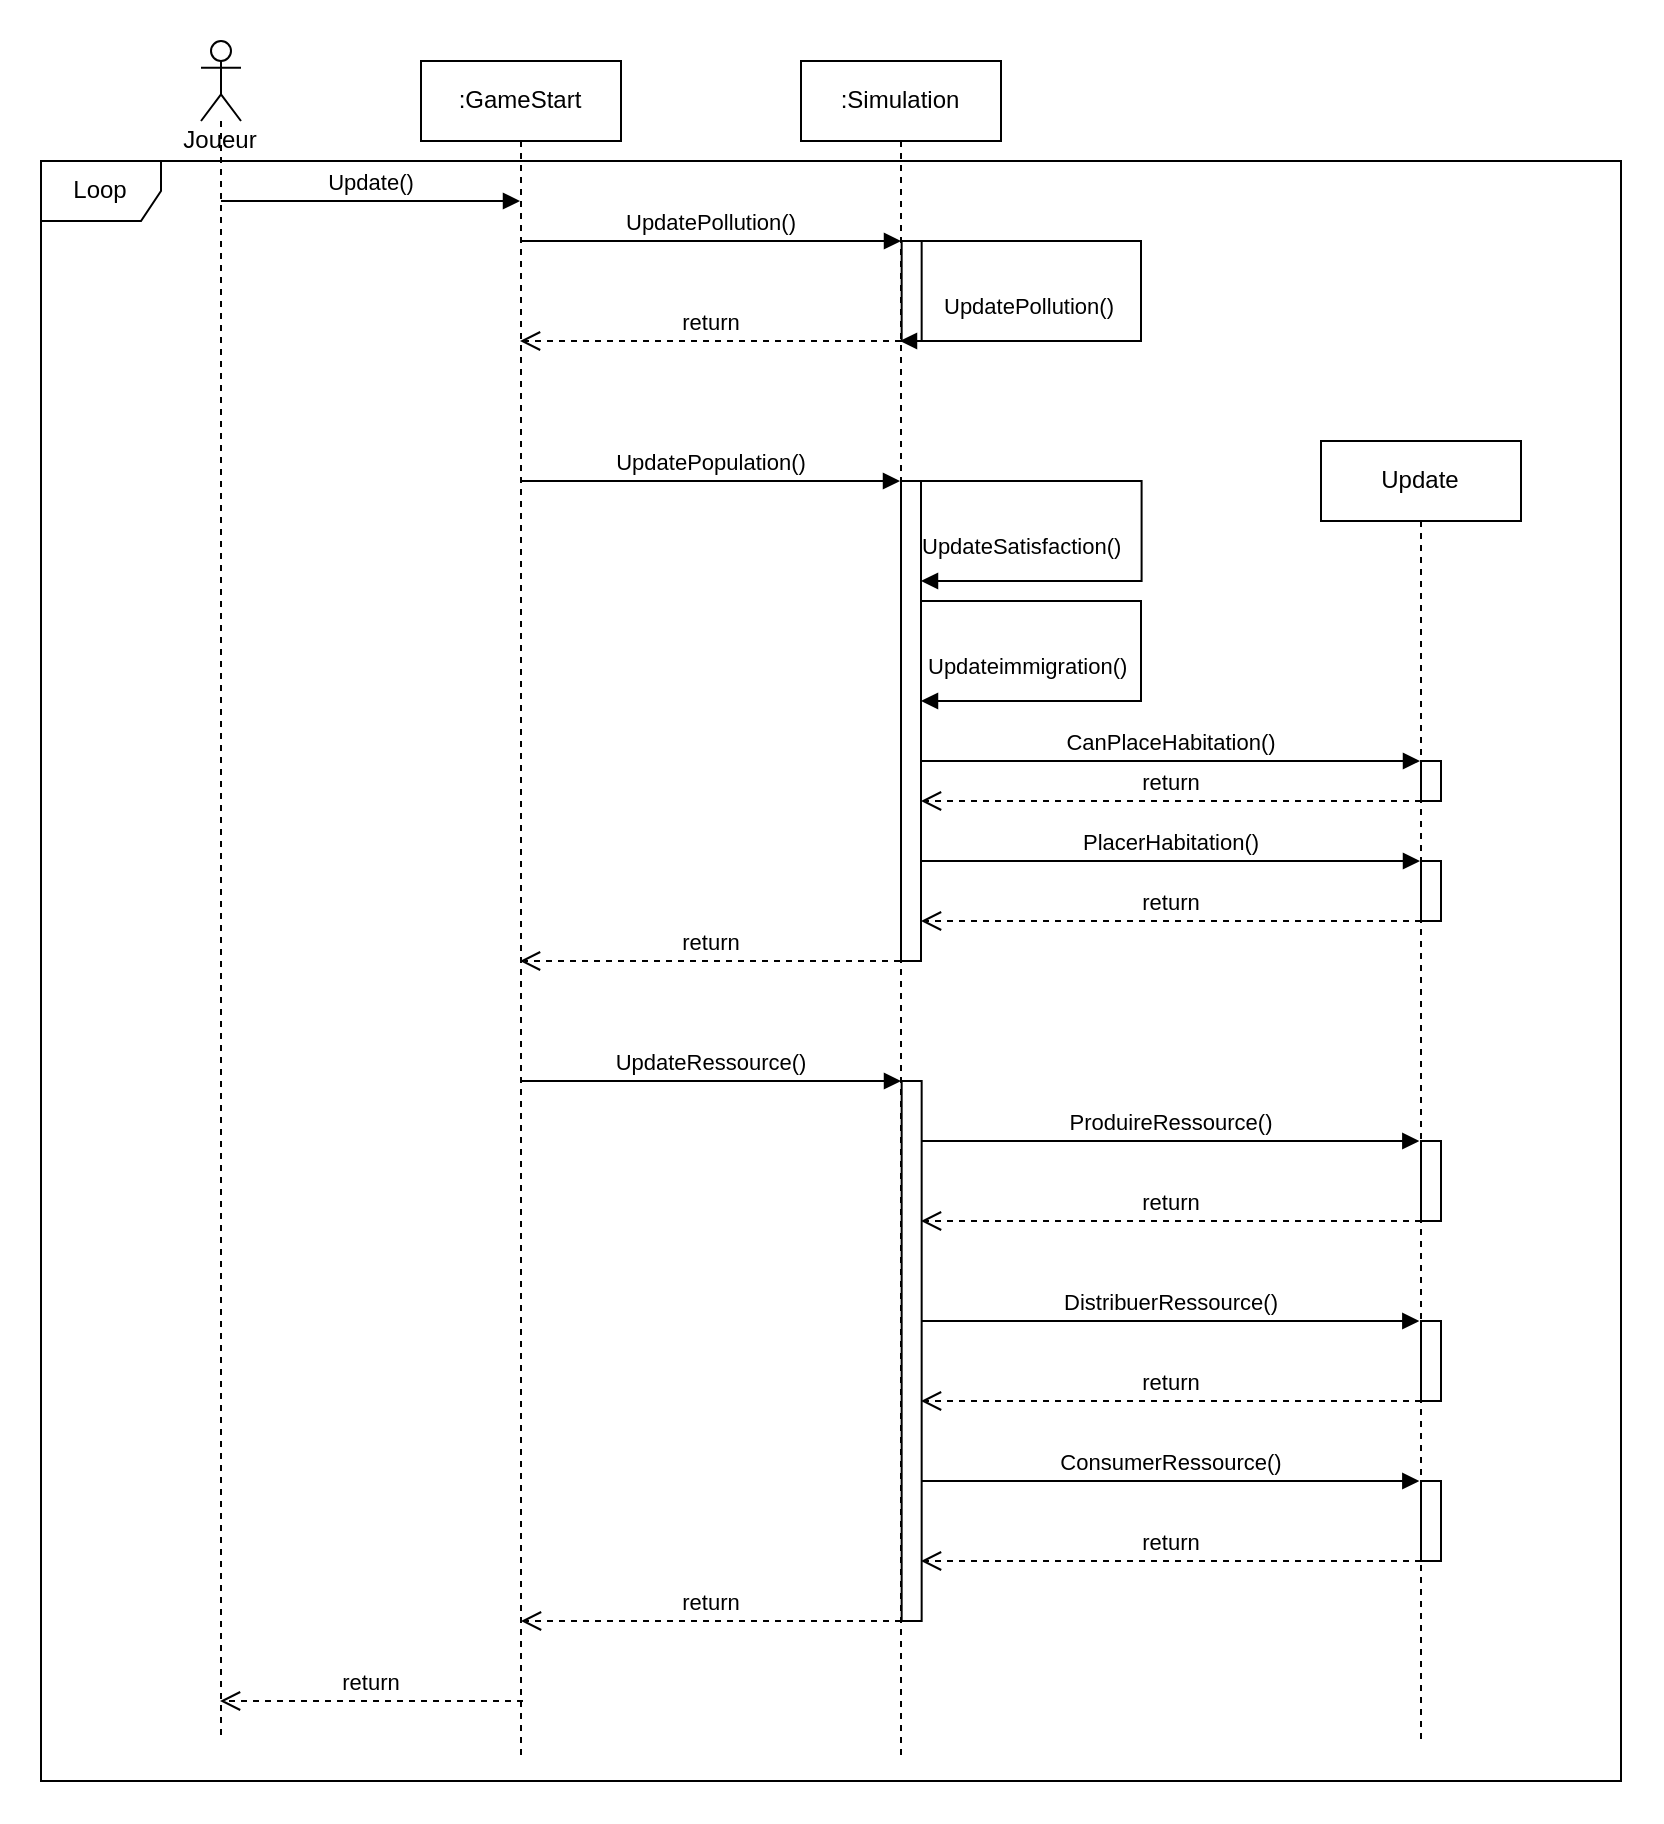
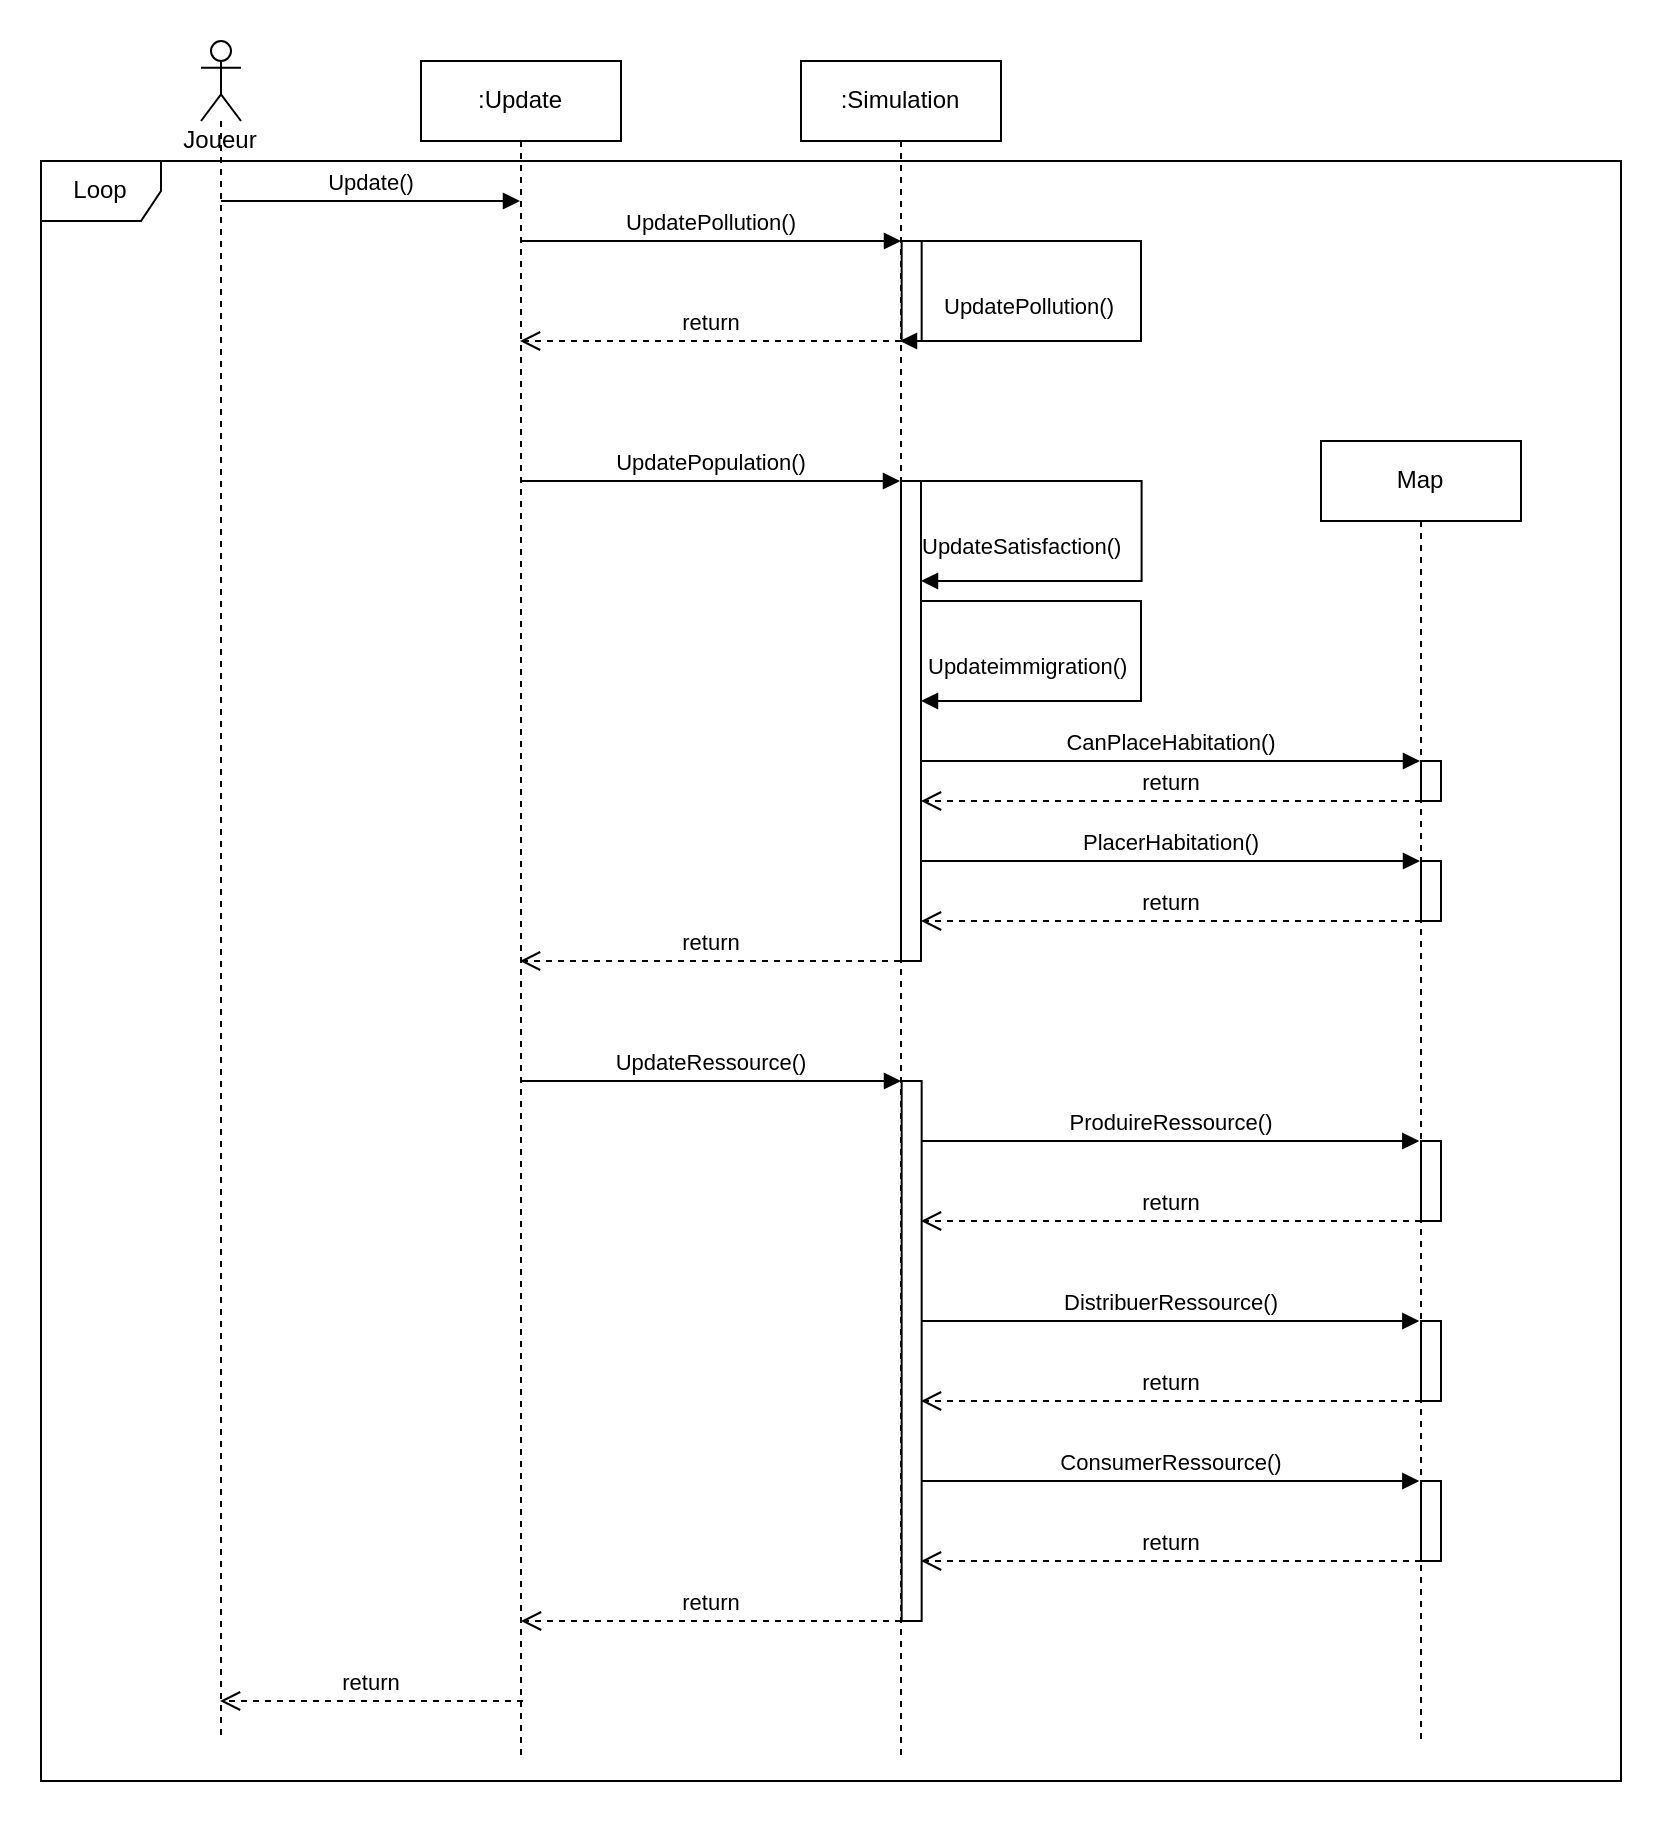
(521, 101) -> (521, 101)
(1421, 481) -> (1421, 481)
